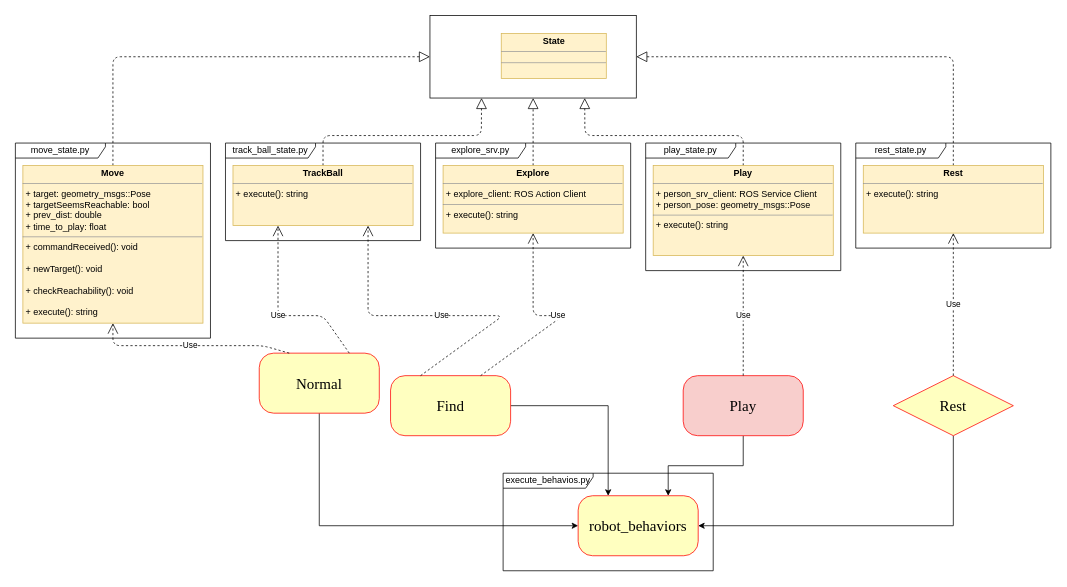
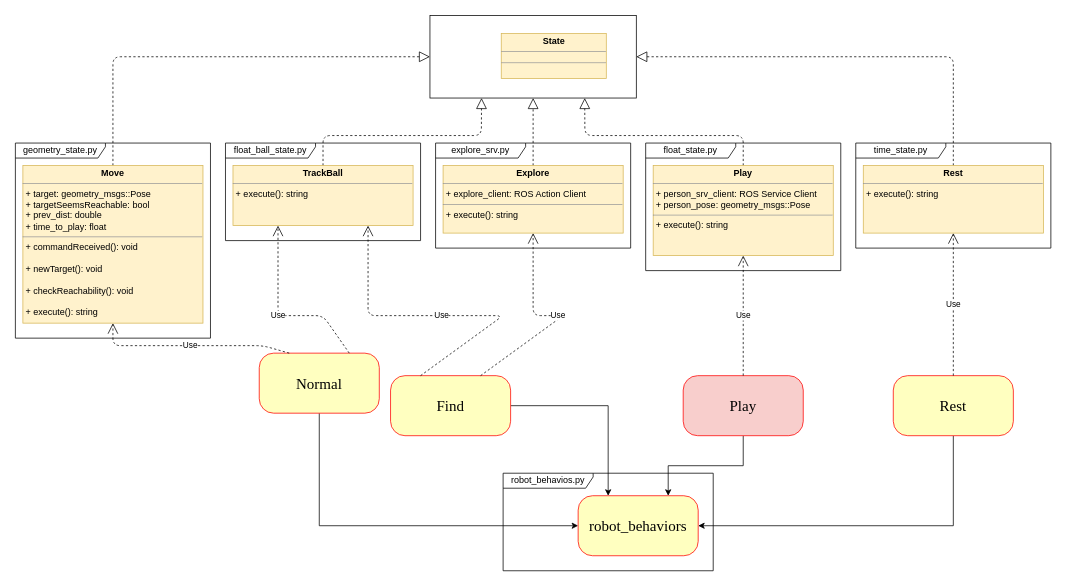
(60, 150) -> (60, 150)
(270, 150) -> (270, 150)
(690, 150) -> (690, 150)
(900, 150) -> (900, 150)
(953, 405) -> (953, 405)
(548, 480) -> (548, 480)
